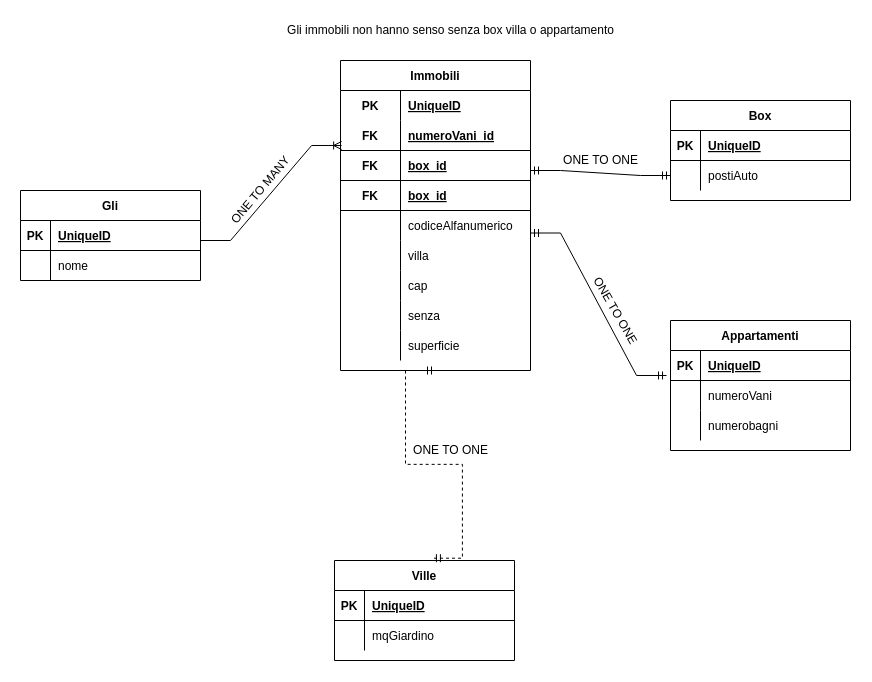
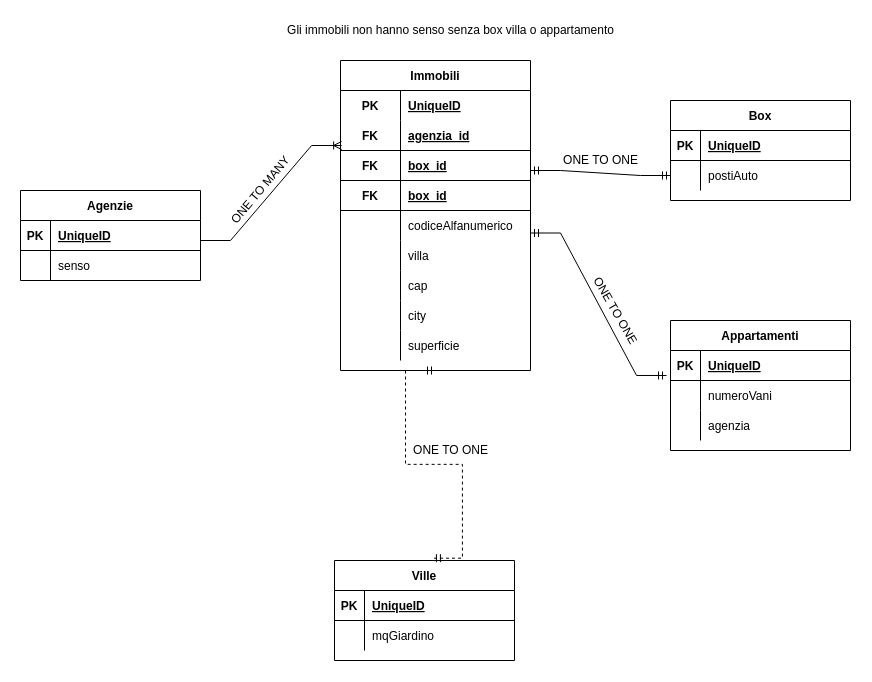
(449, 136) -> (438, 136)
(110, 206) -> (110, 206)
(71, 266) -> (75, 266)
(425, 316) -> (420, 316)
(743, 426) -> (730, 426)
